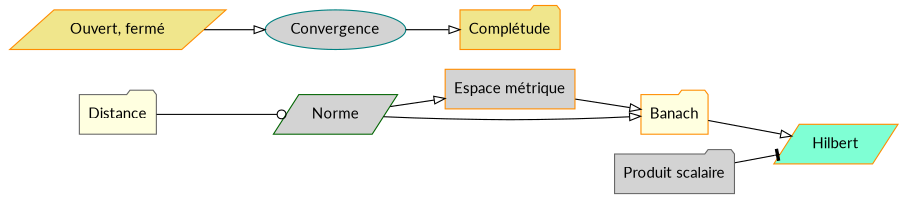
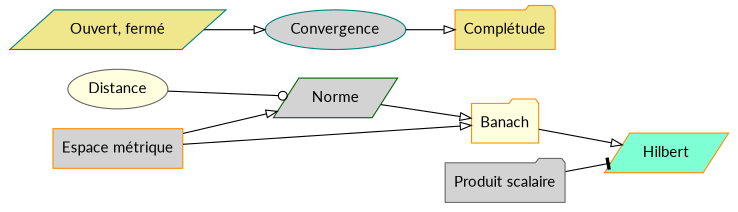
(118, 30) -> (118, 30)
(412, 103) -> (225, 124)
(118, 114) -> (118, 89)
